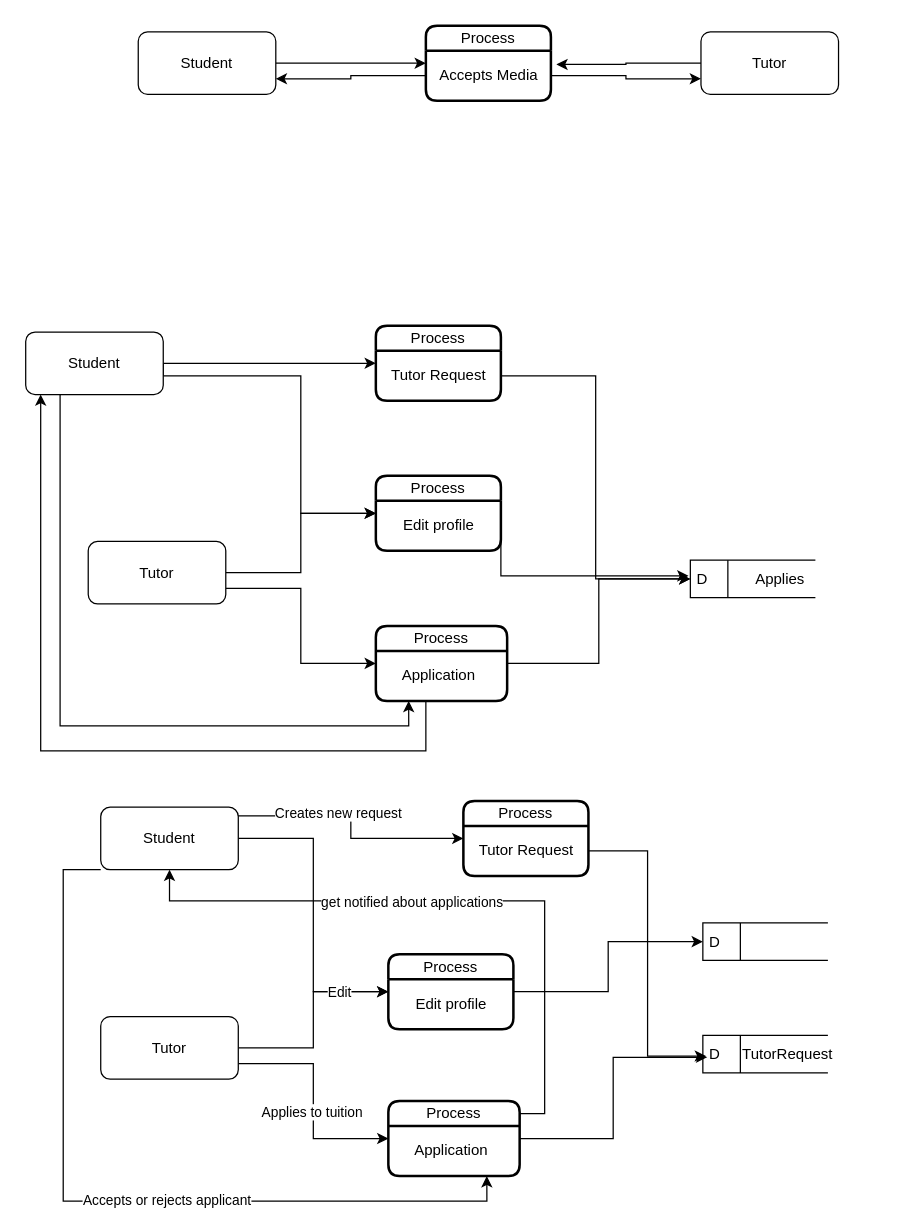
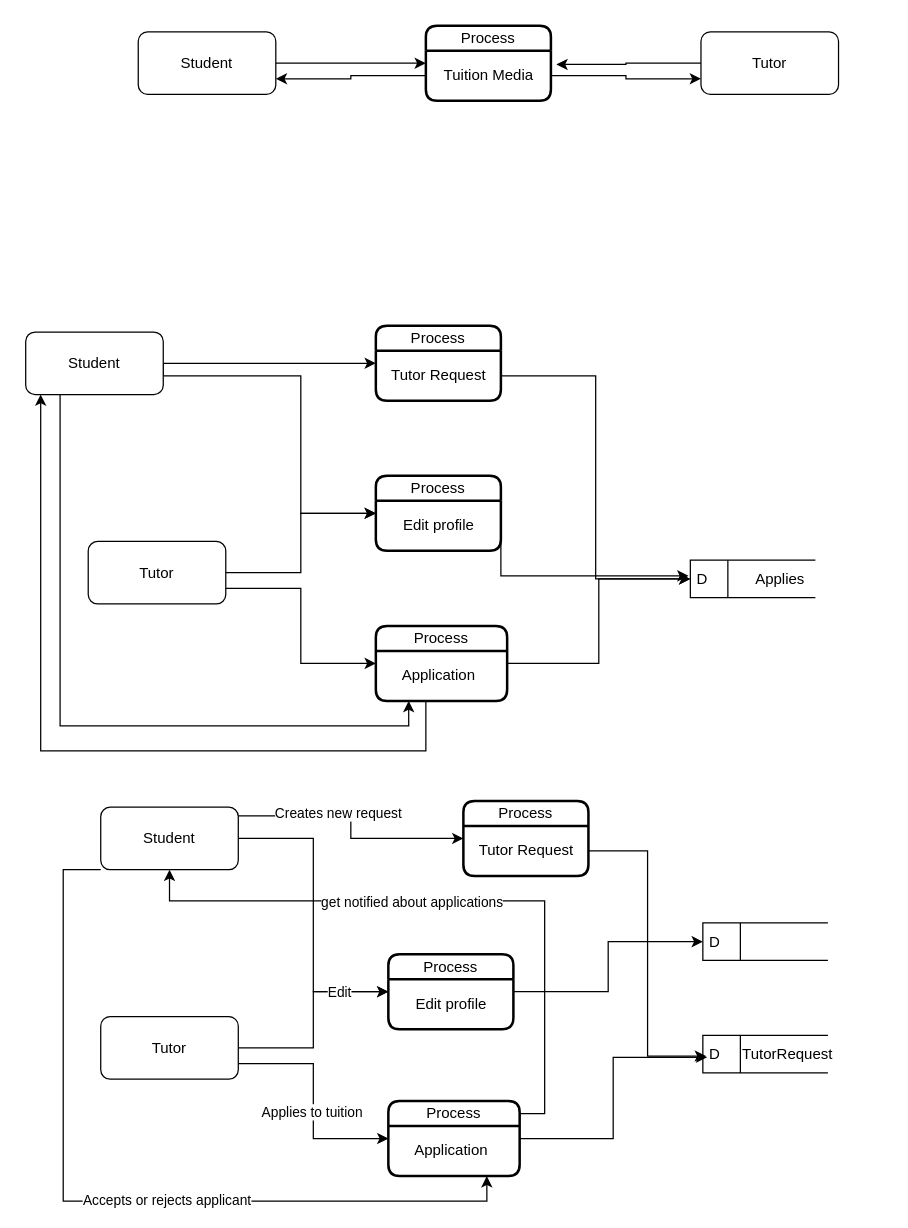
(489, 76) -> (489, 76)
